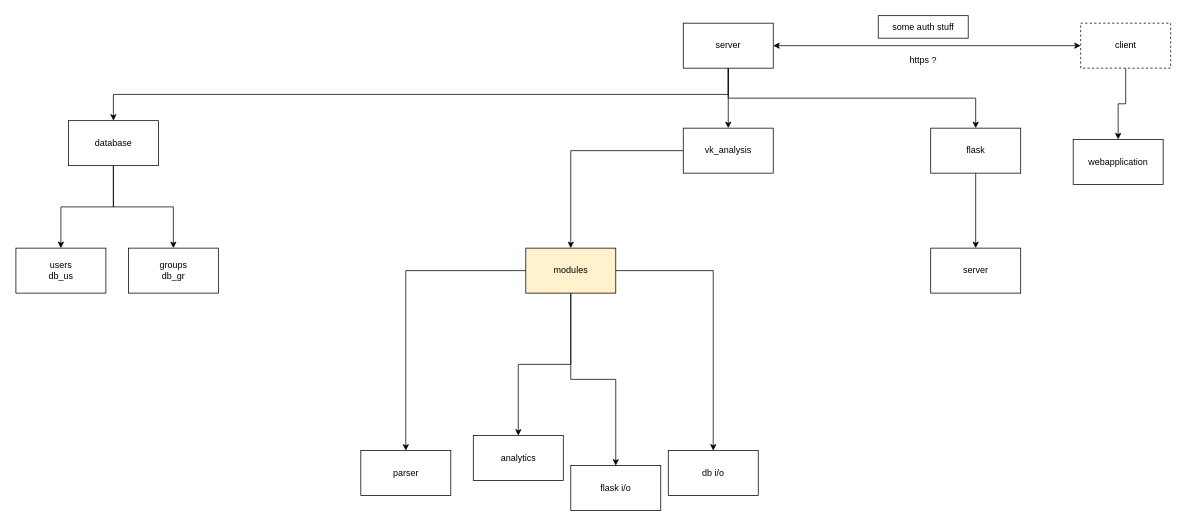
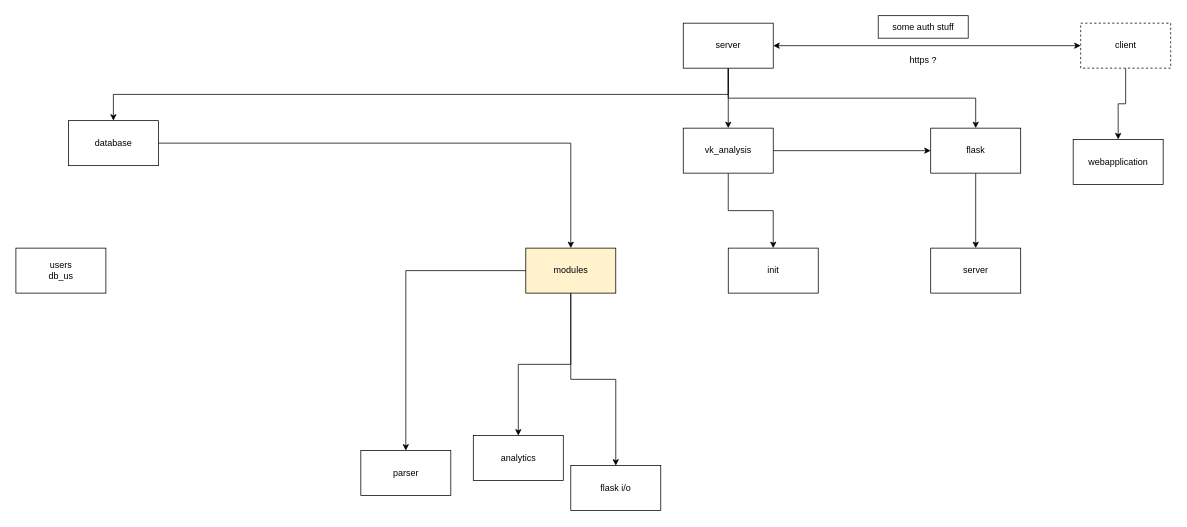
(628, 150) -> (850, 150)
none -> (748, 210)
(173, 224) -> none
(61, 241) -> (367, 143)
(173, 270) -> none
none -> (773, 270)
(713, 309) -> none
(713, 473) -> none
